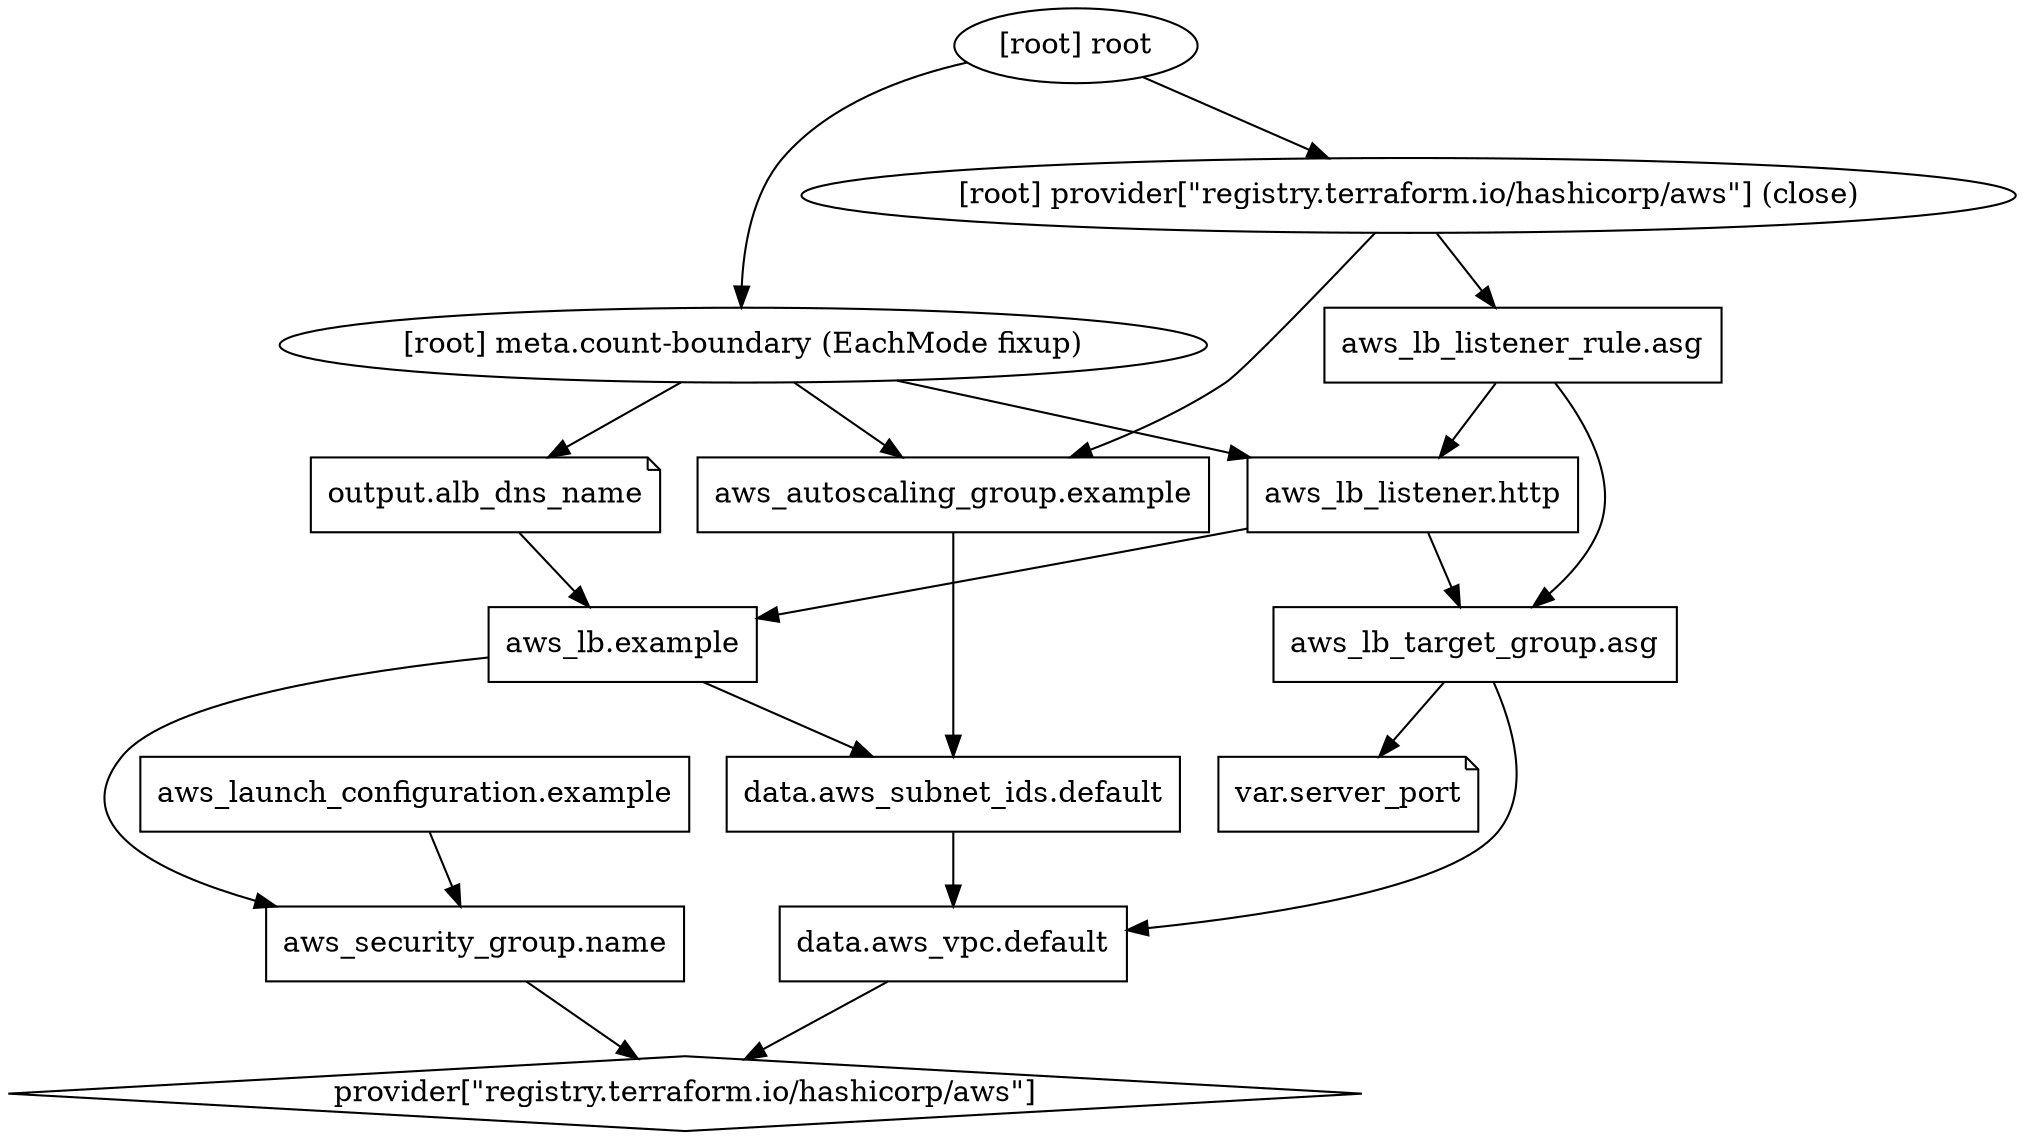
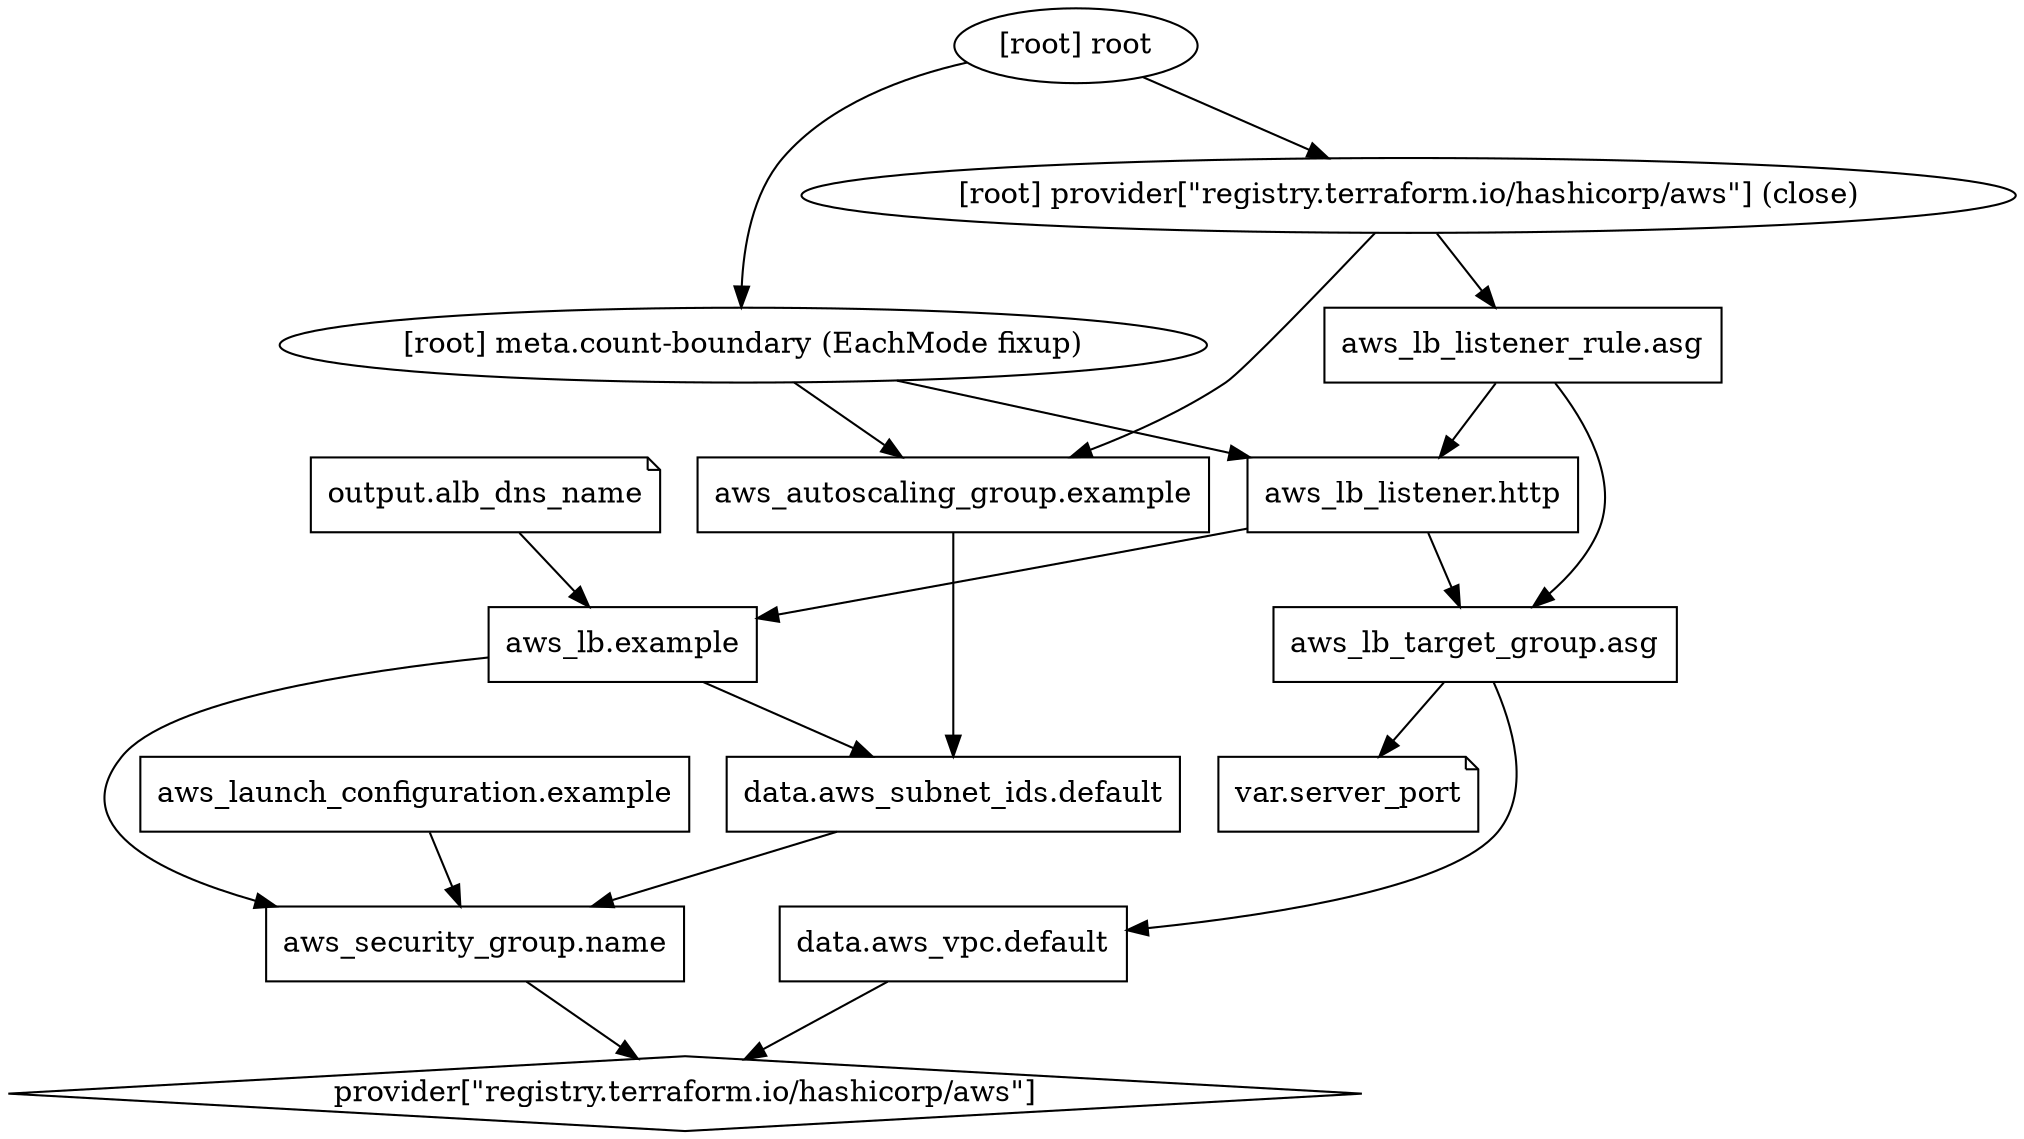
(624, 415) -> none
(953, 859) -> (725, 866)
